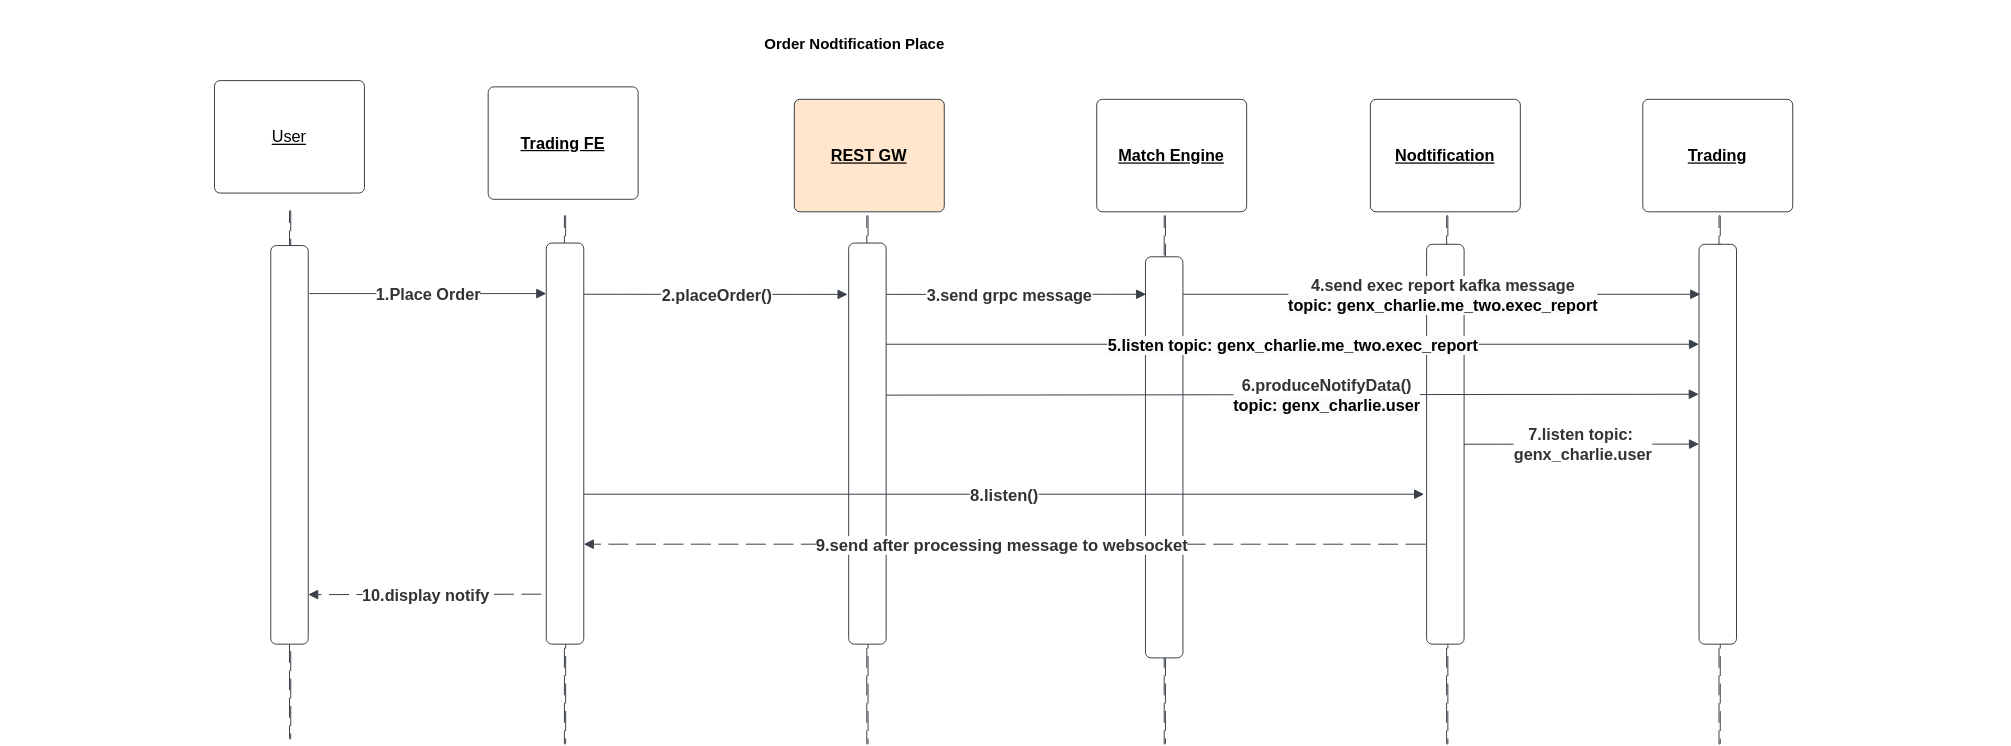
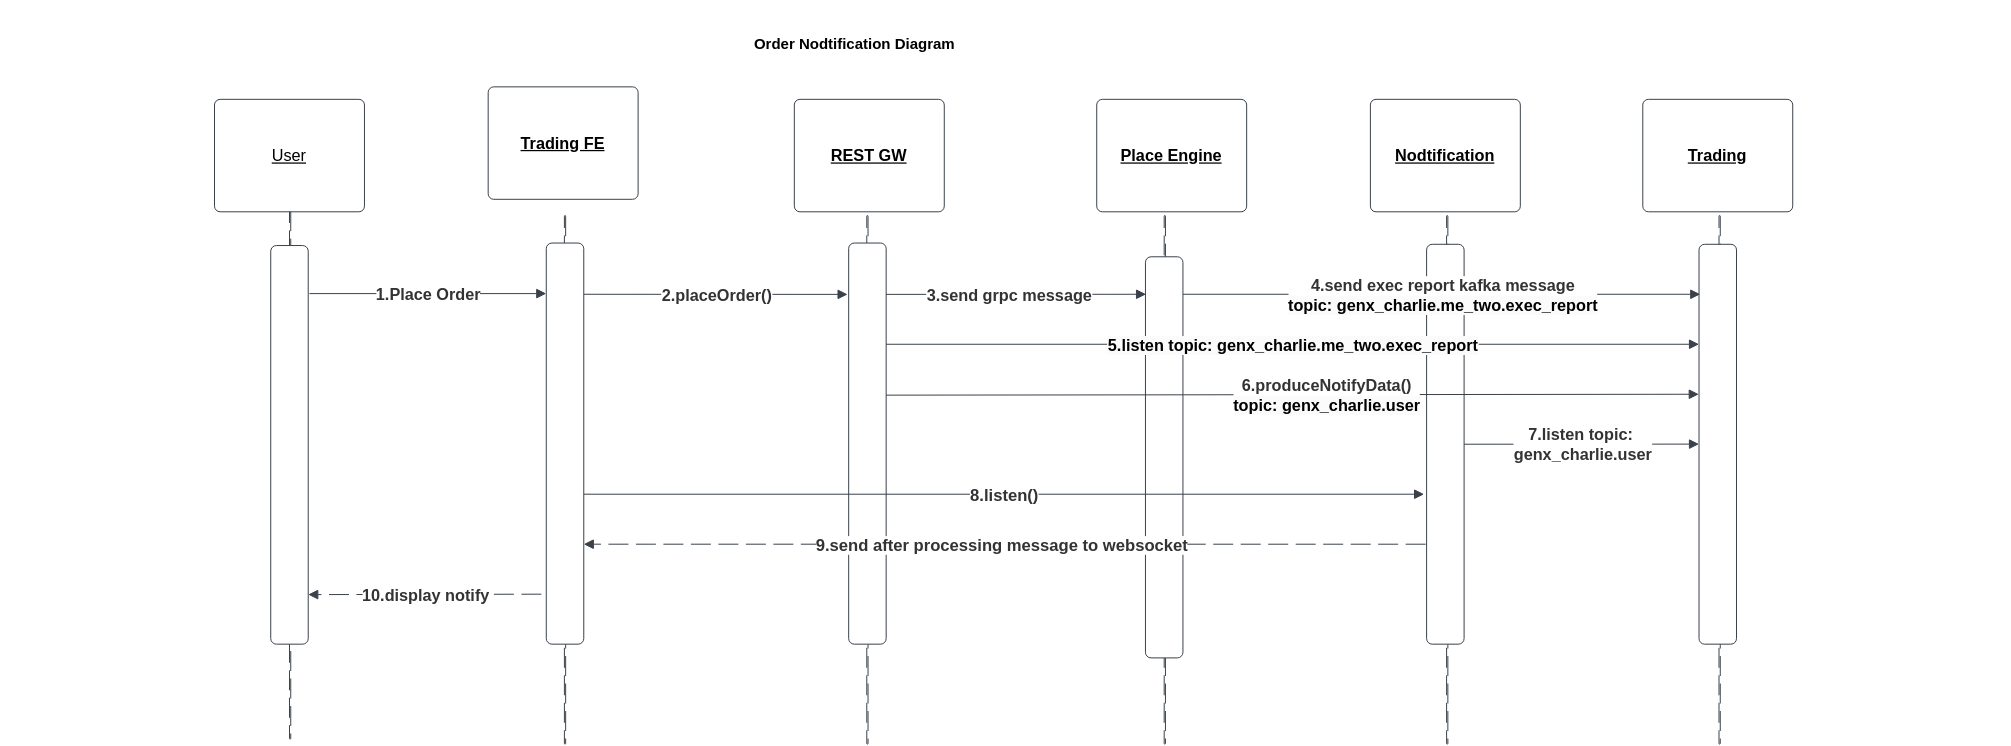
(855, 44) -> (855, 44)
(289, 137) -> (289, 156)
(869, 156) -> (869, 156)
(1172, 156) -> (1172, 156)
